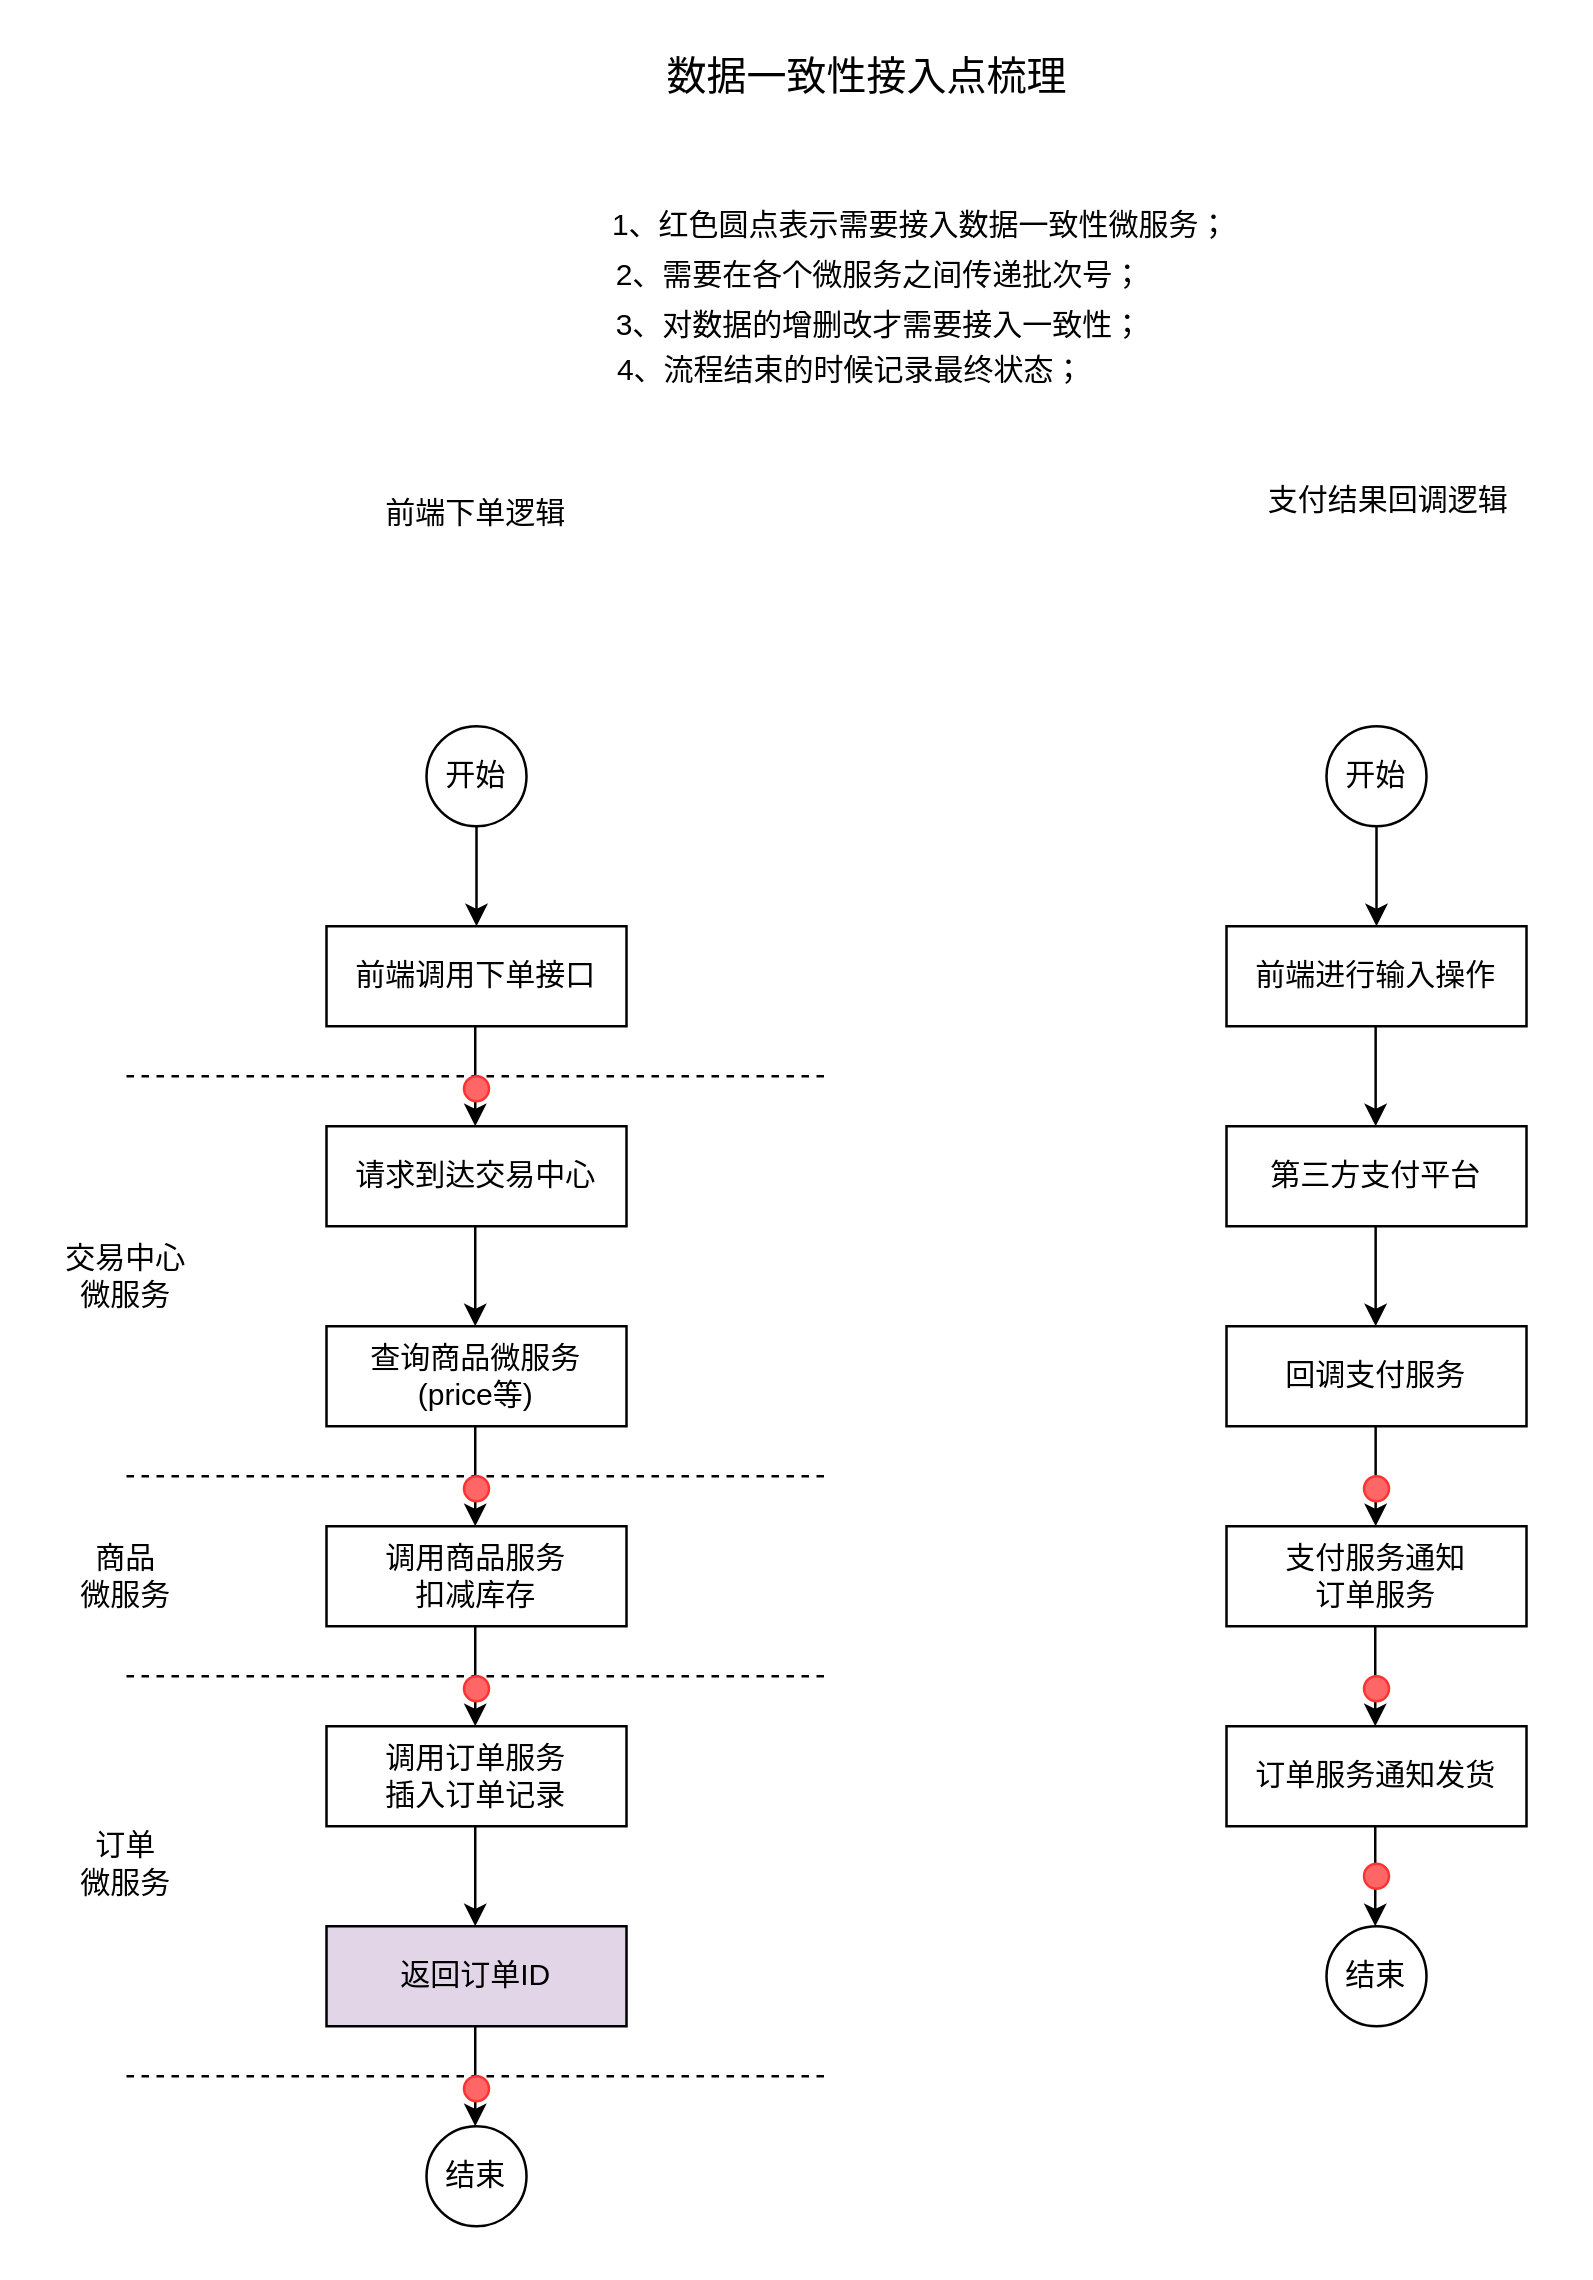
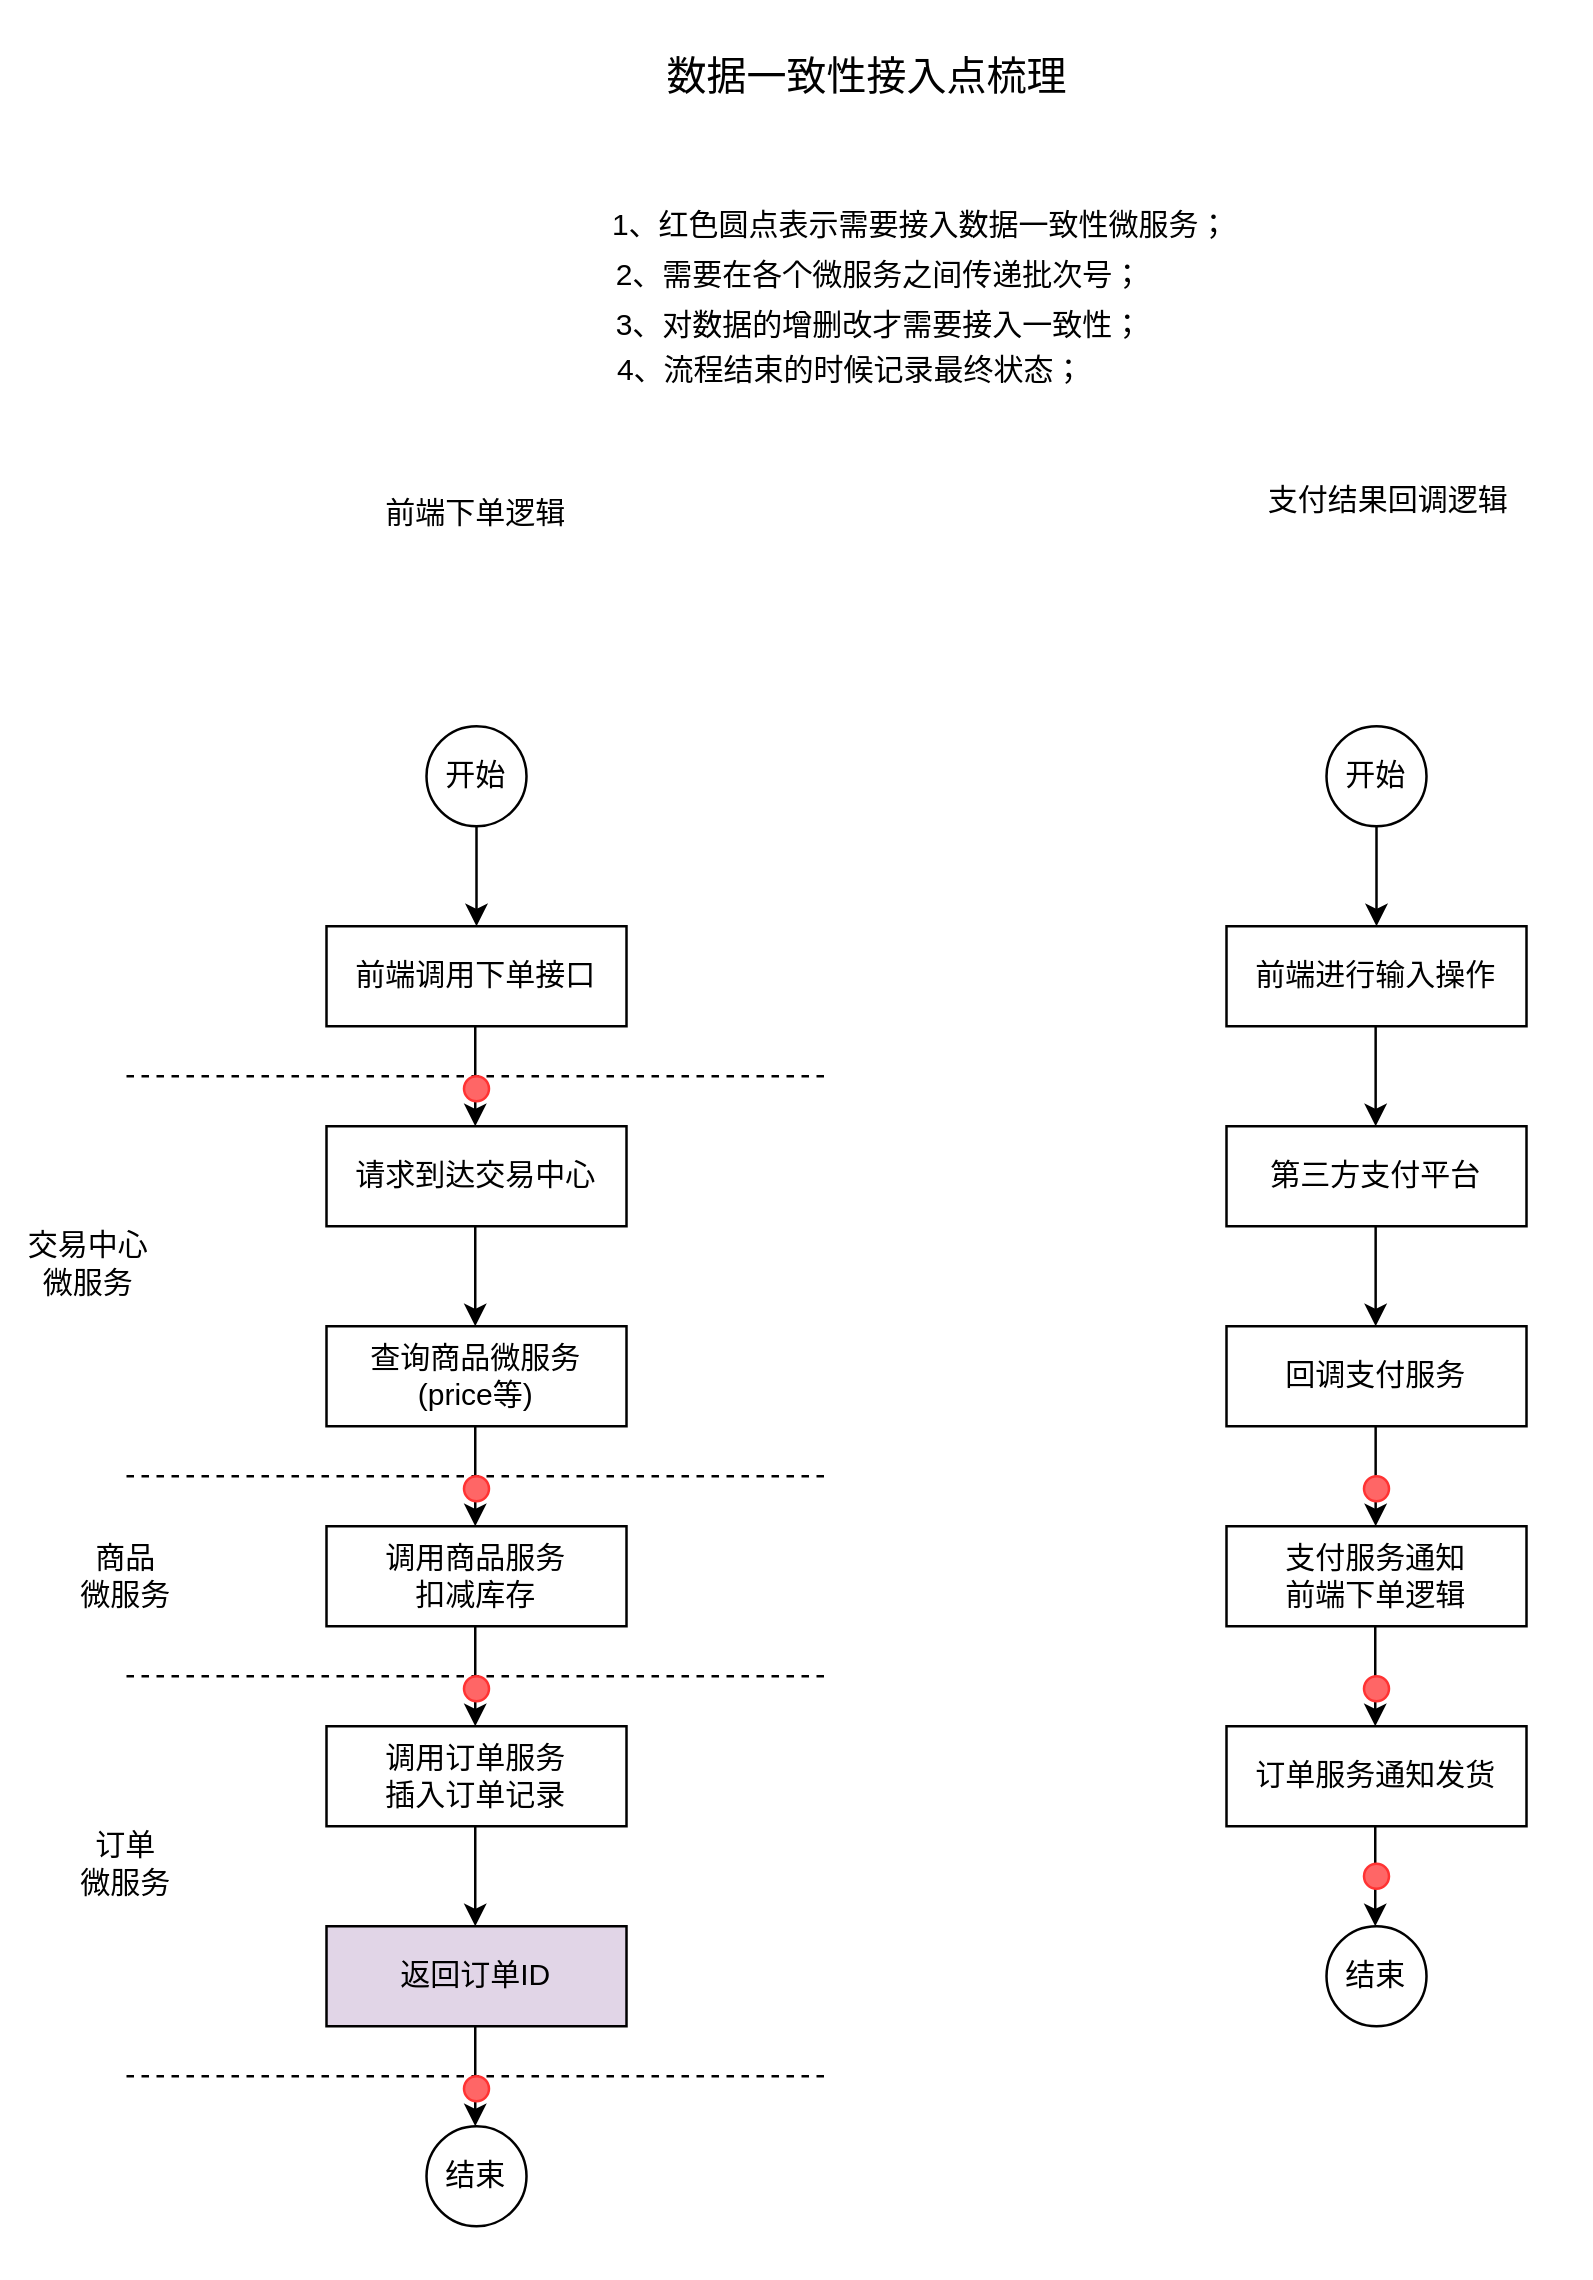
(126, 1276) -> (89, 1264)
(1376, 1576) -> (1376, 1576)
